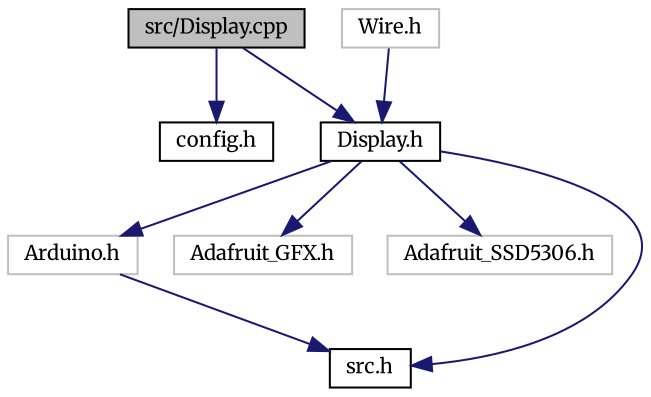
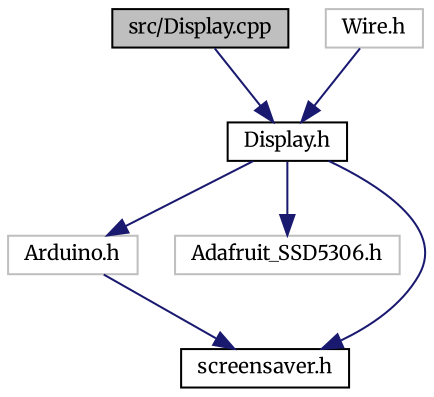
(217, 142) -> none
(263, 255) -> none
(370, 368) -> (265, 368)
